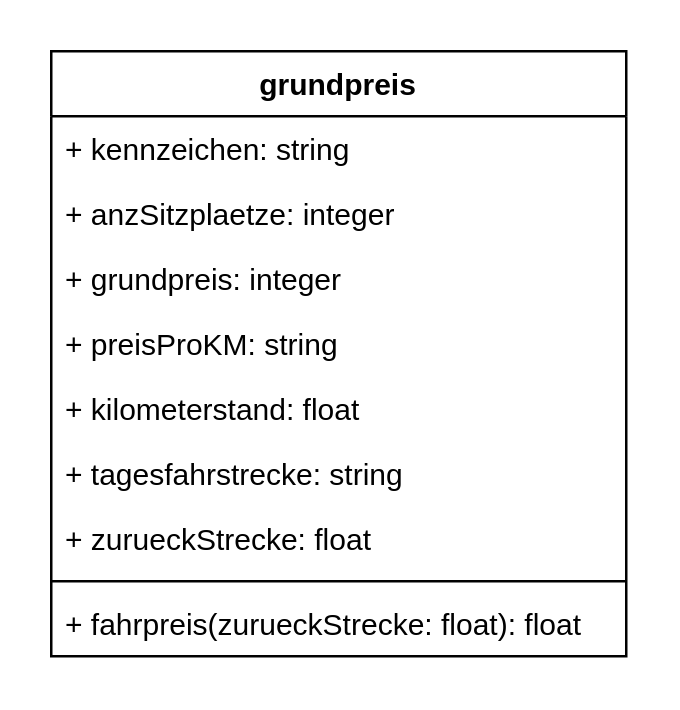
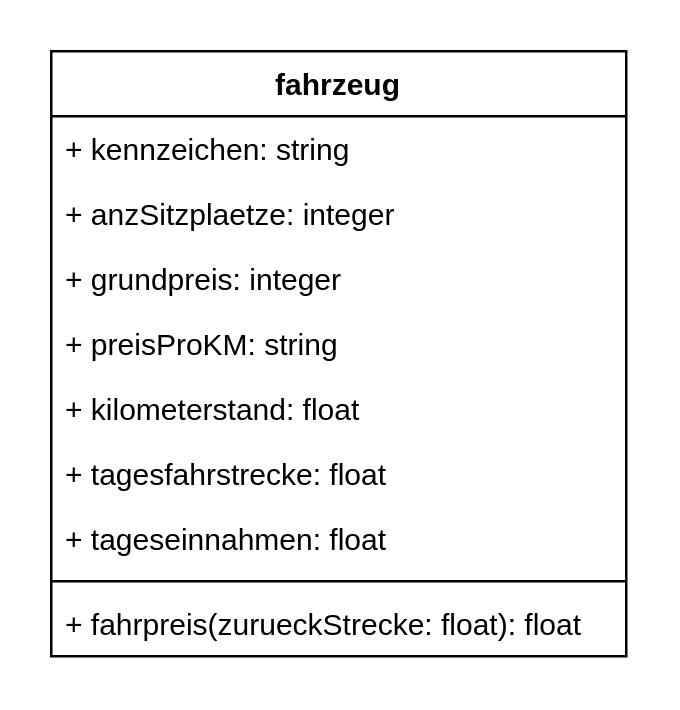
(338, 85) -> (338, 85)
(268, 475) -> (259, 475)
(243, 540) -> (239, 540)
